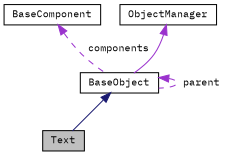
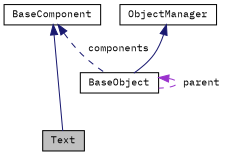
(83, 55) -> (83, 55)
(152, 57) -> (152, 57)
(88, 115) -> (58, 83)
